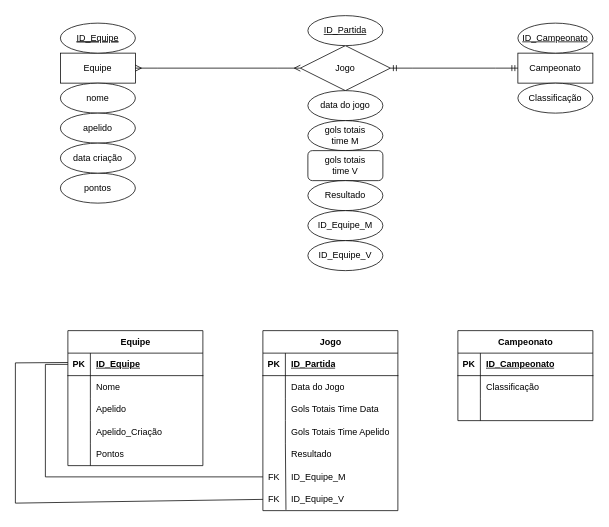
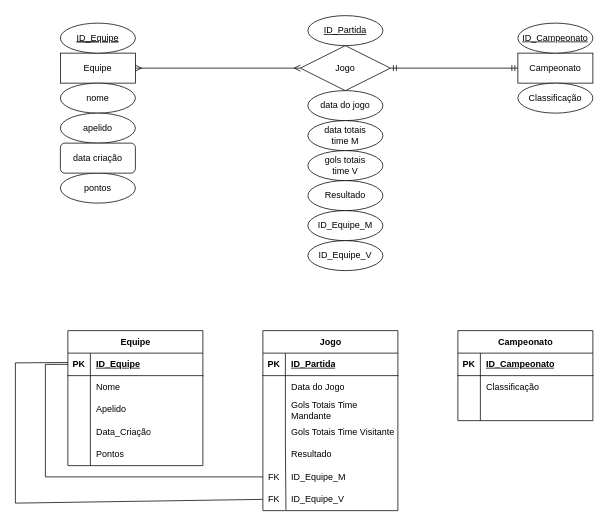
(345, 135) -> (345, 135)
(98, 158) -> (98, 158)
(345, 165) -> (345, 165)
(337, 409) -> (345, 409)
(131, 432) -> (125, 432)
(342, 432) -> (345, 432)
